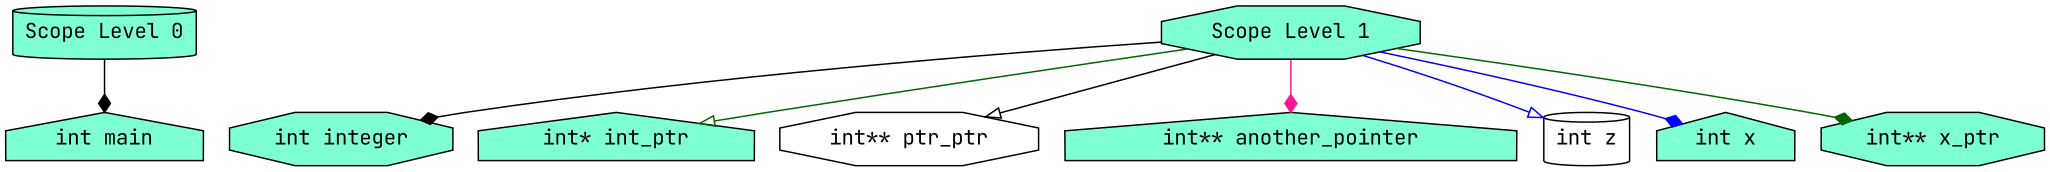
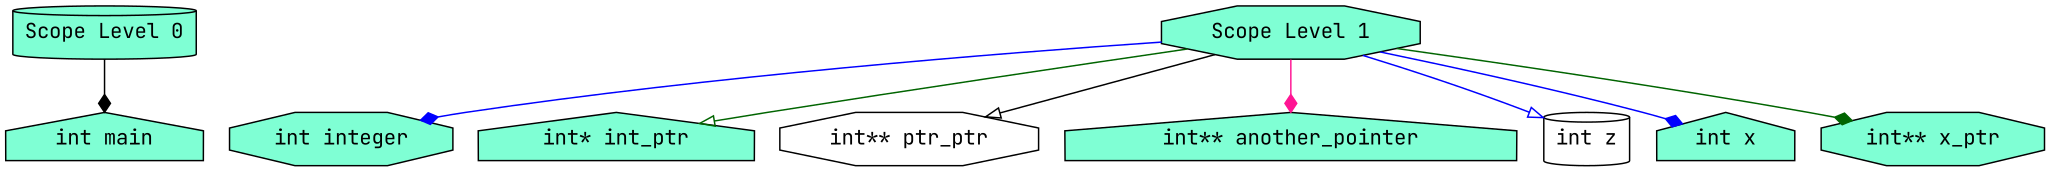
(799, 72) -> (799, 72)
